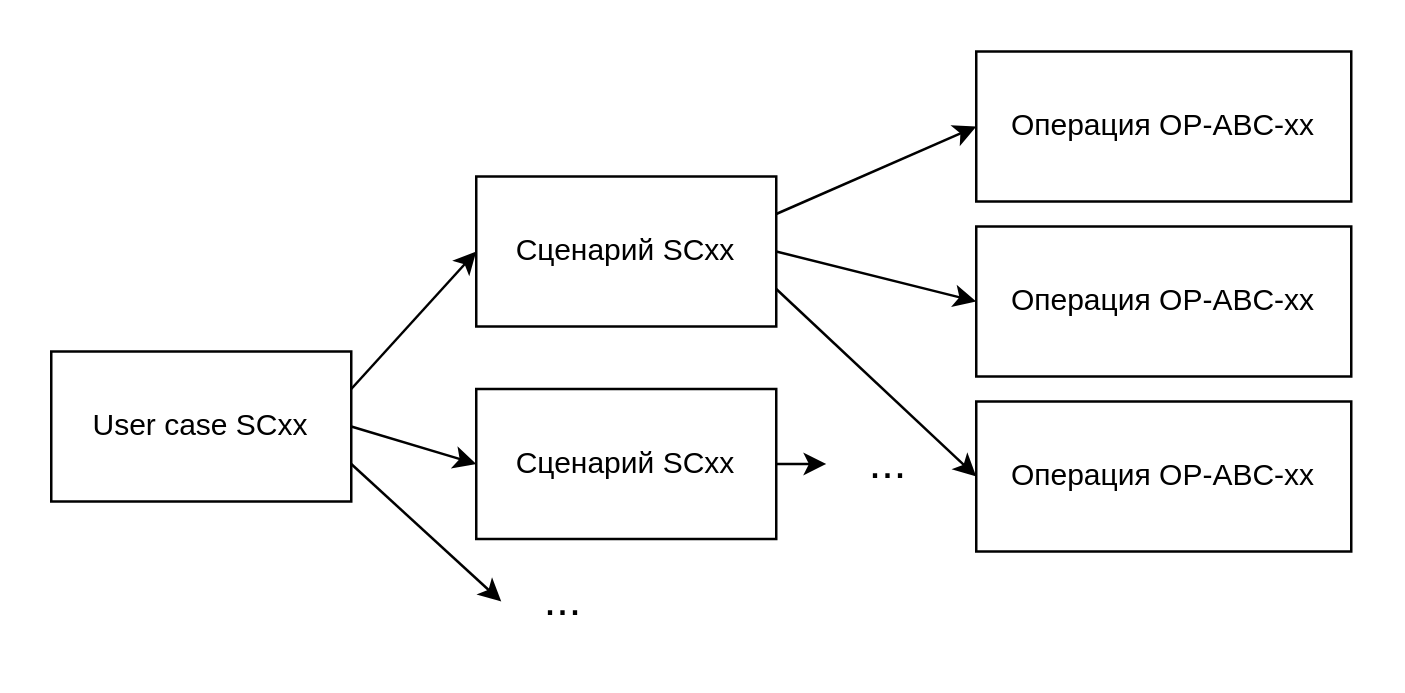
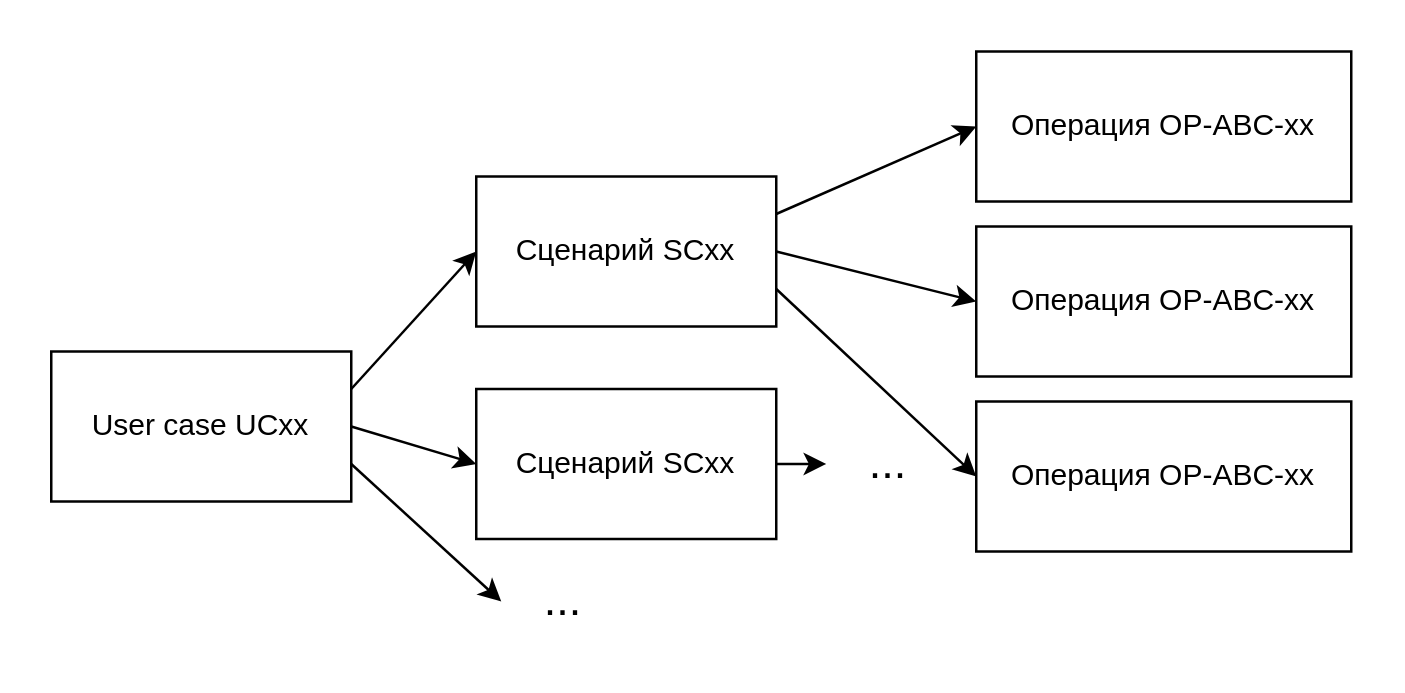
(201, 426) -> (201, 426)
